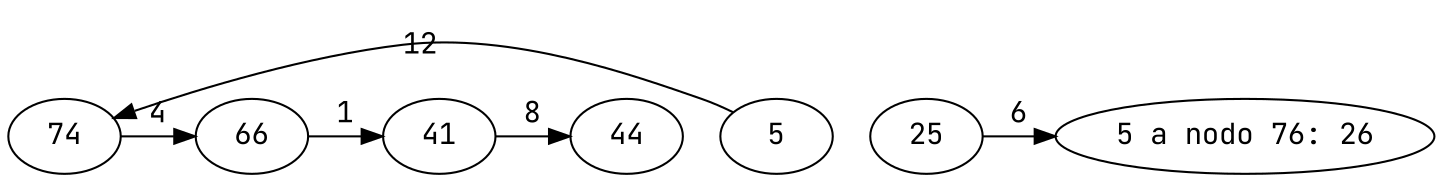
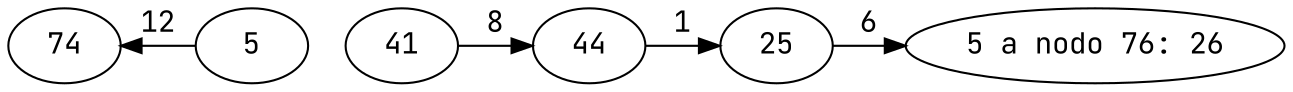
none -> (672, 46)
(252, 136) -> none
